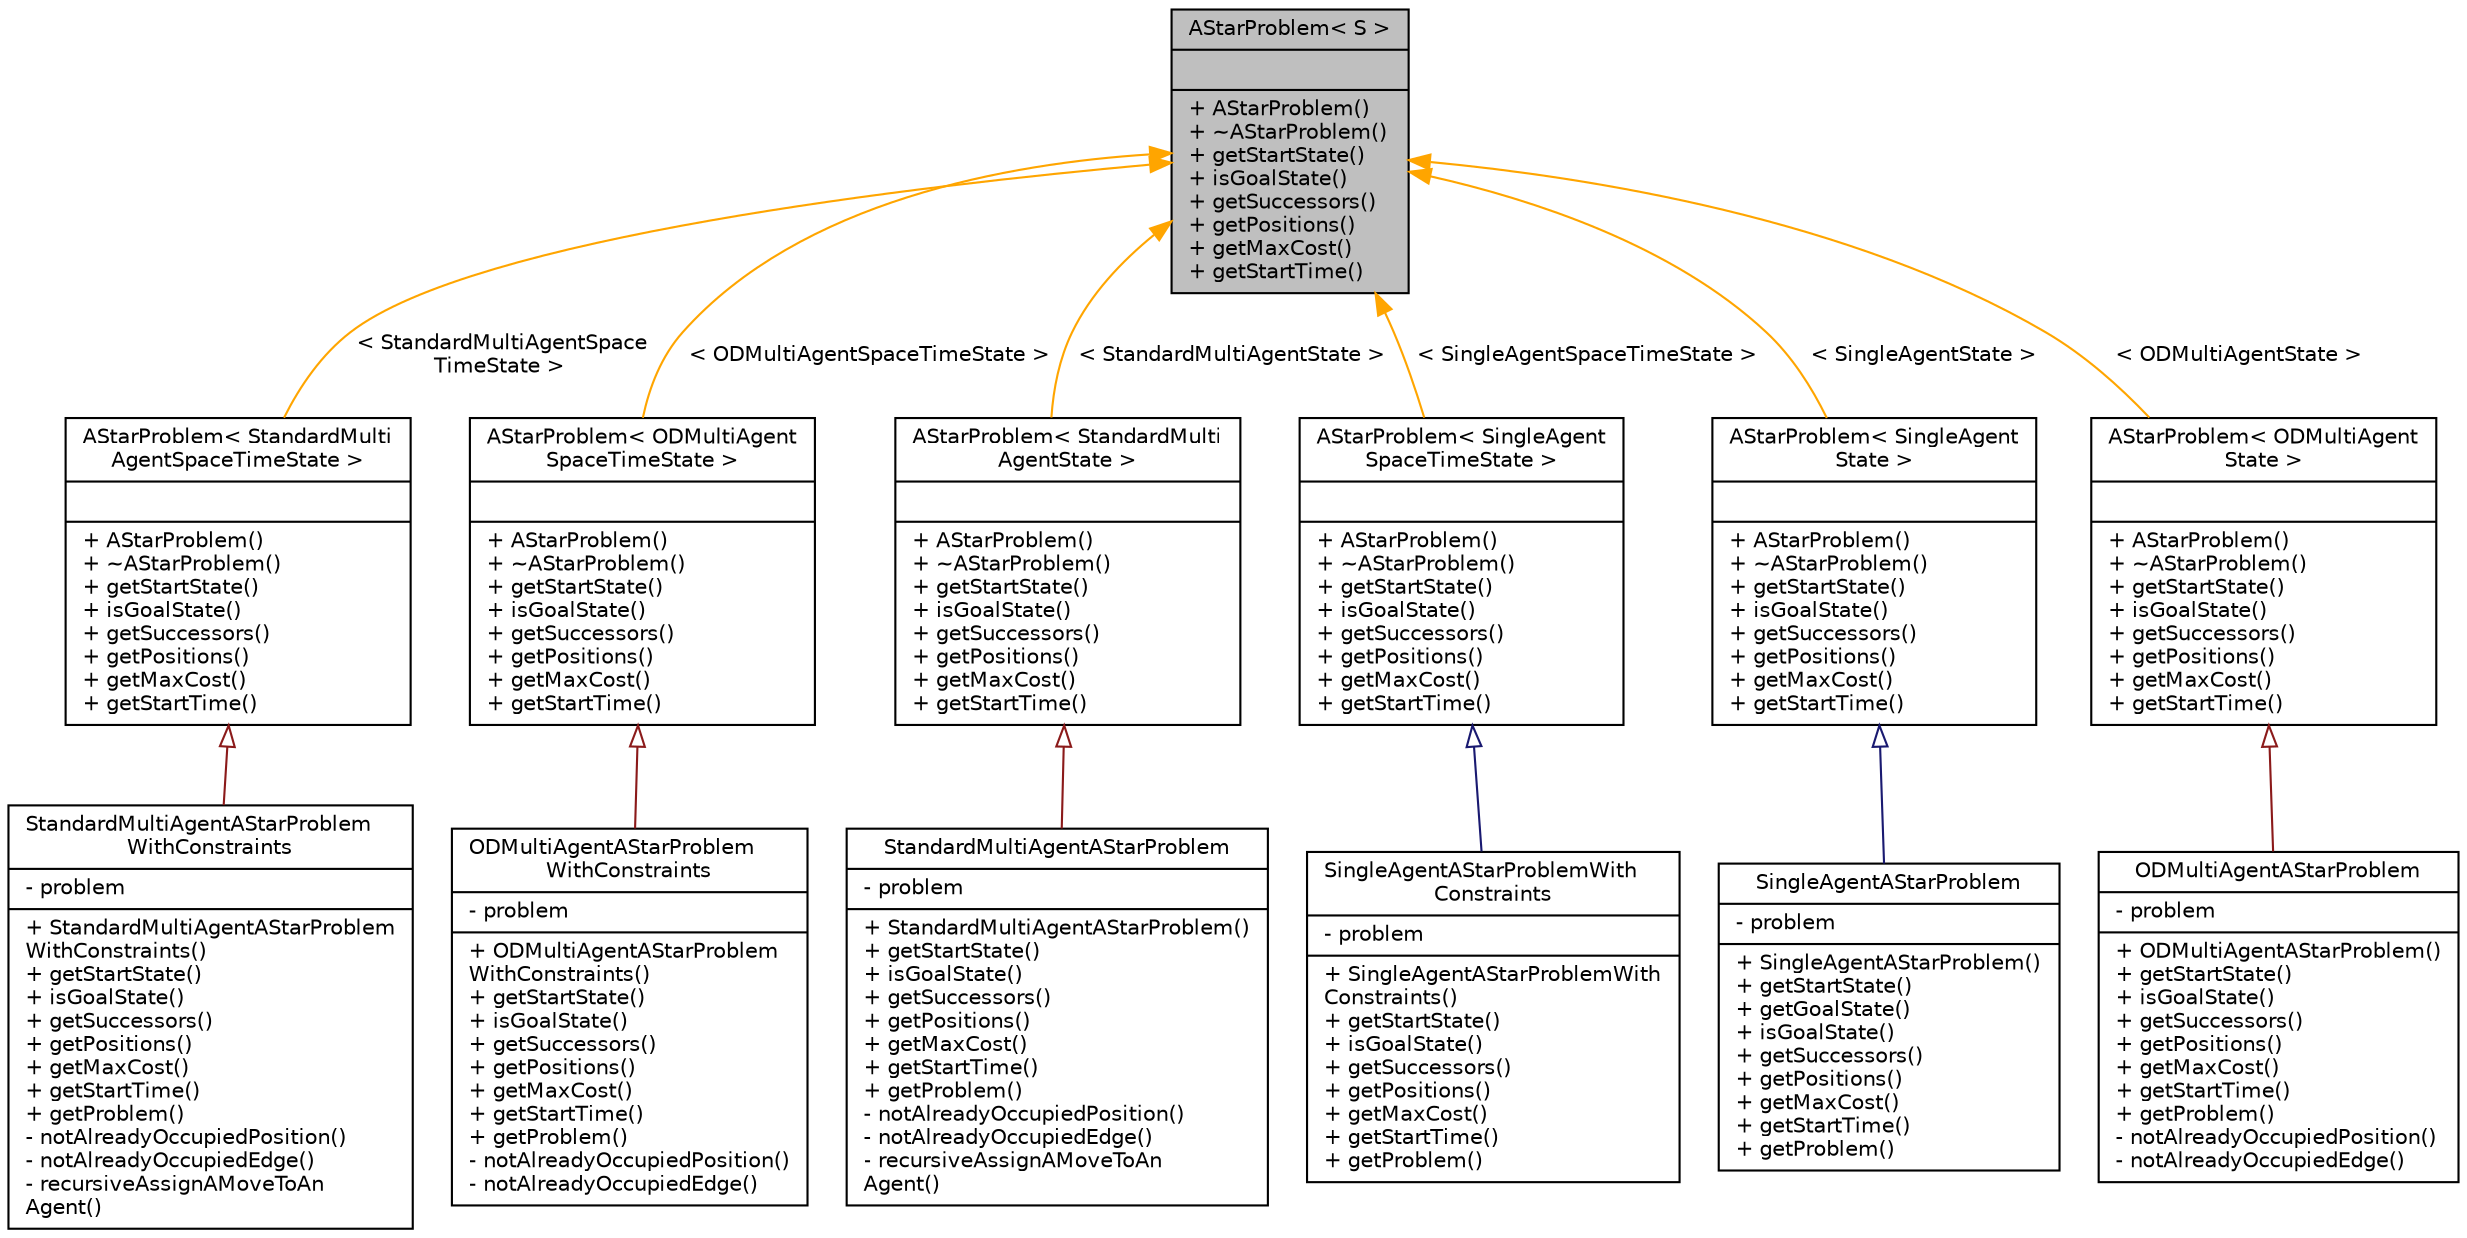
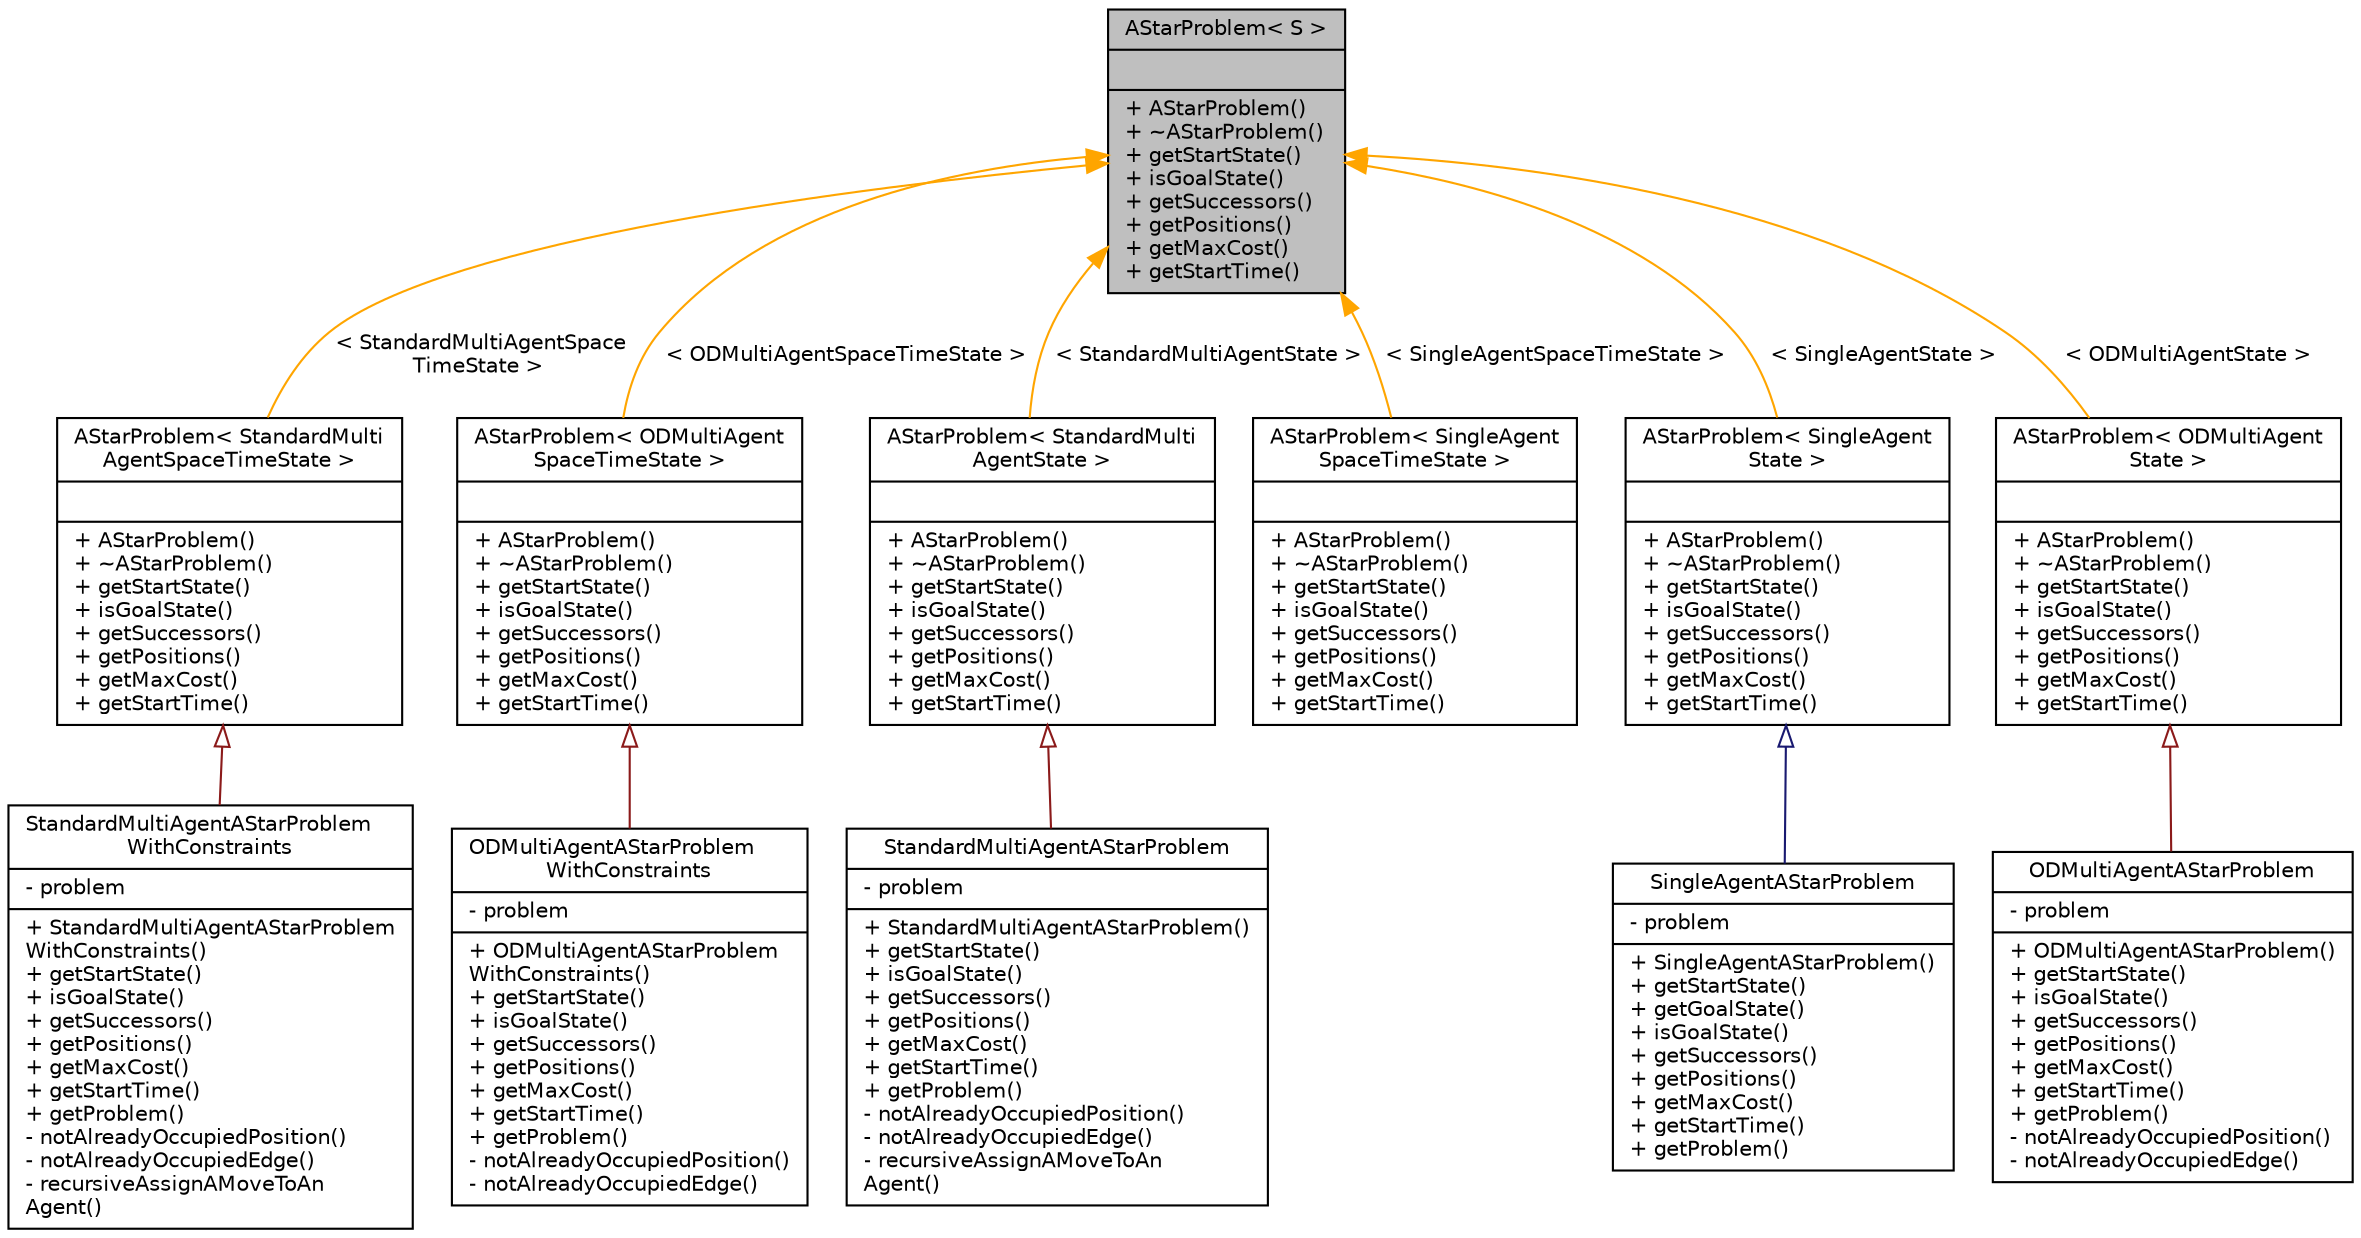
(1493, 1017) -> none
